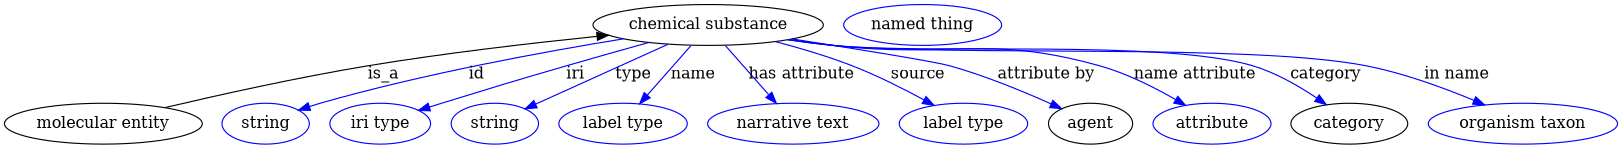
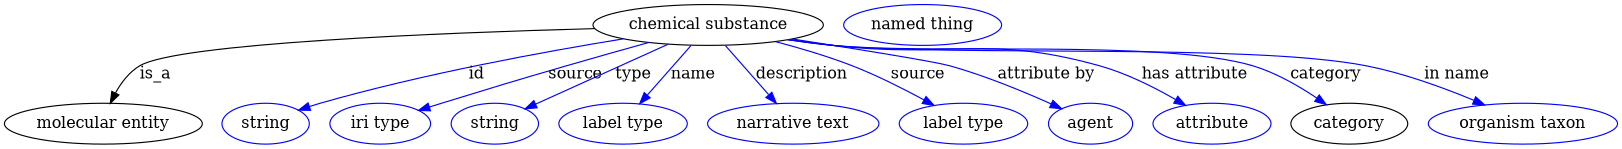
(380, 64) -> (348, 39)
(575, 74) -> (575, 74)
(802, 74) -> (802, 74)
(1195, 74) -> (1195, 74)
(1091, 124) -> (1091, 124)
